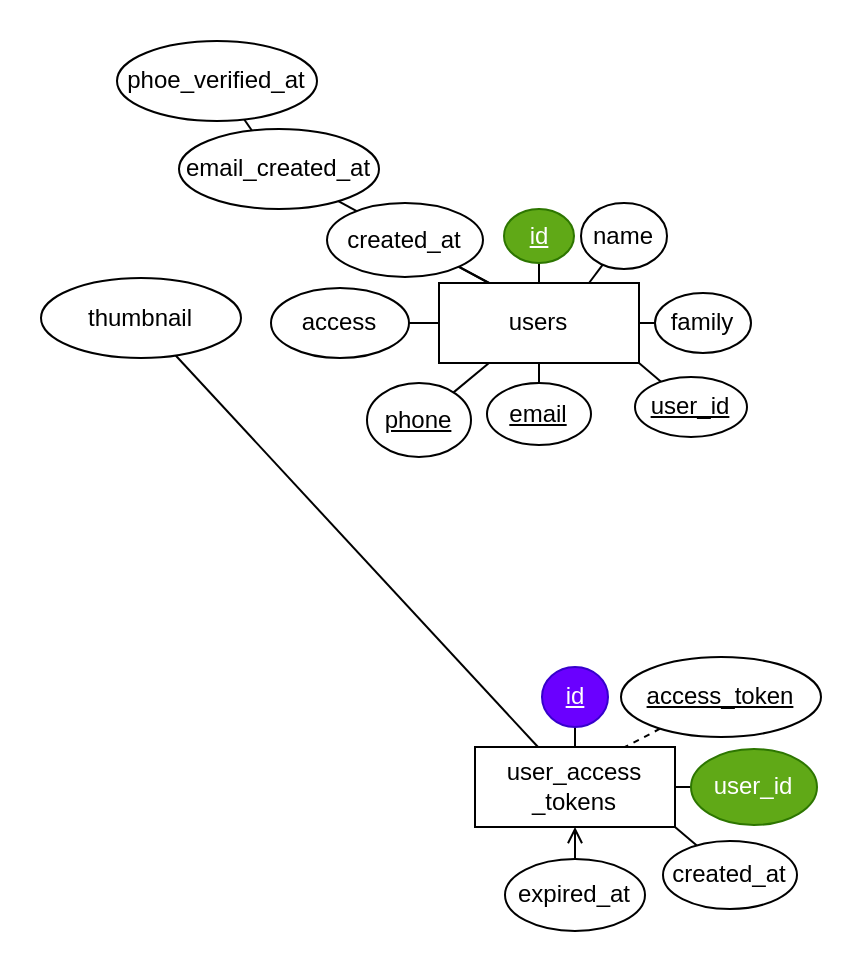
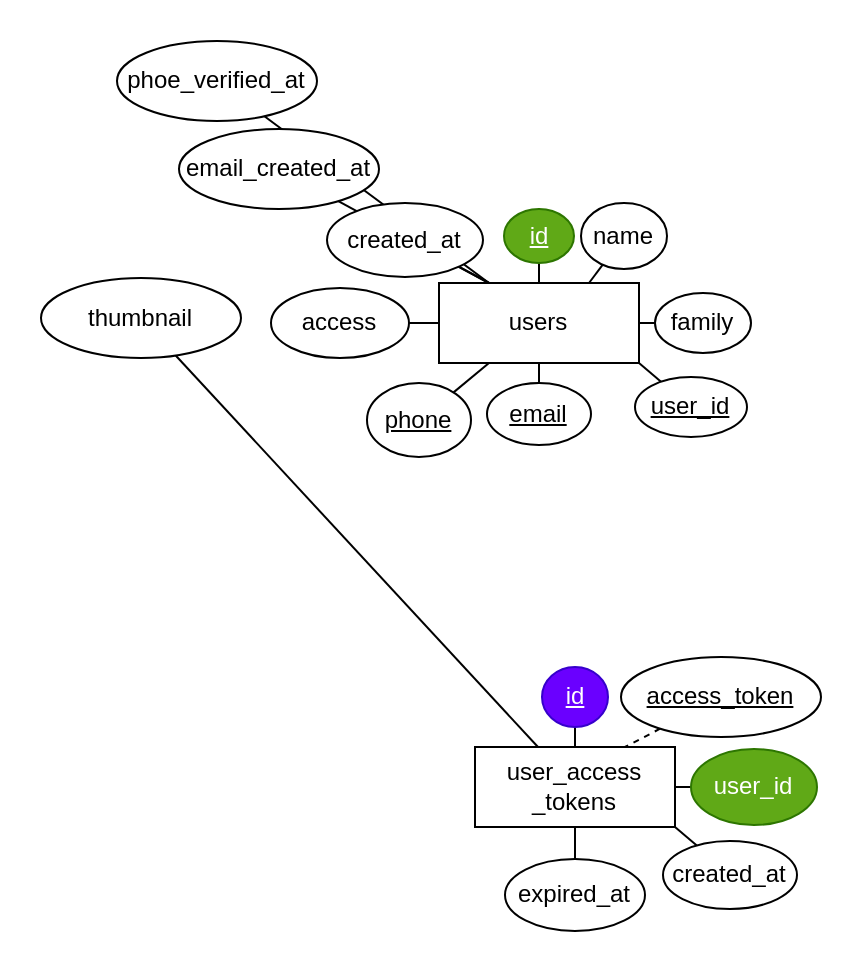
(248, 125) -> (373, 197)
(575, 835) -> (575, 833)
